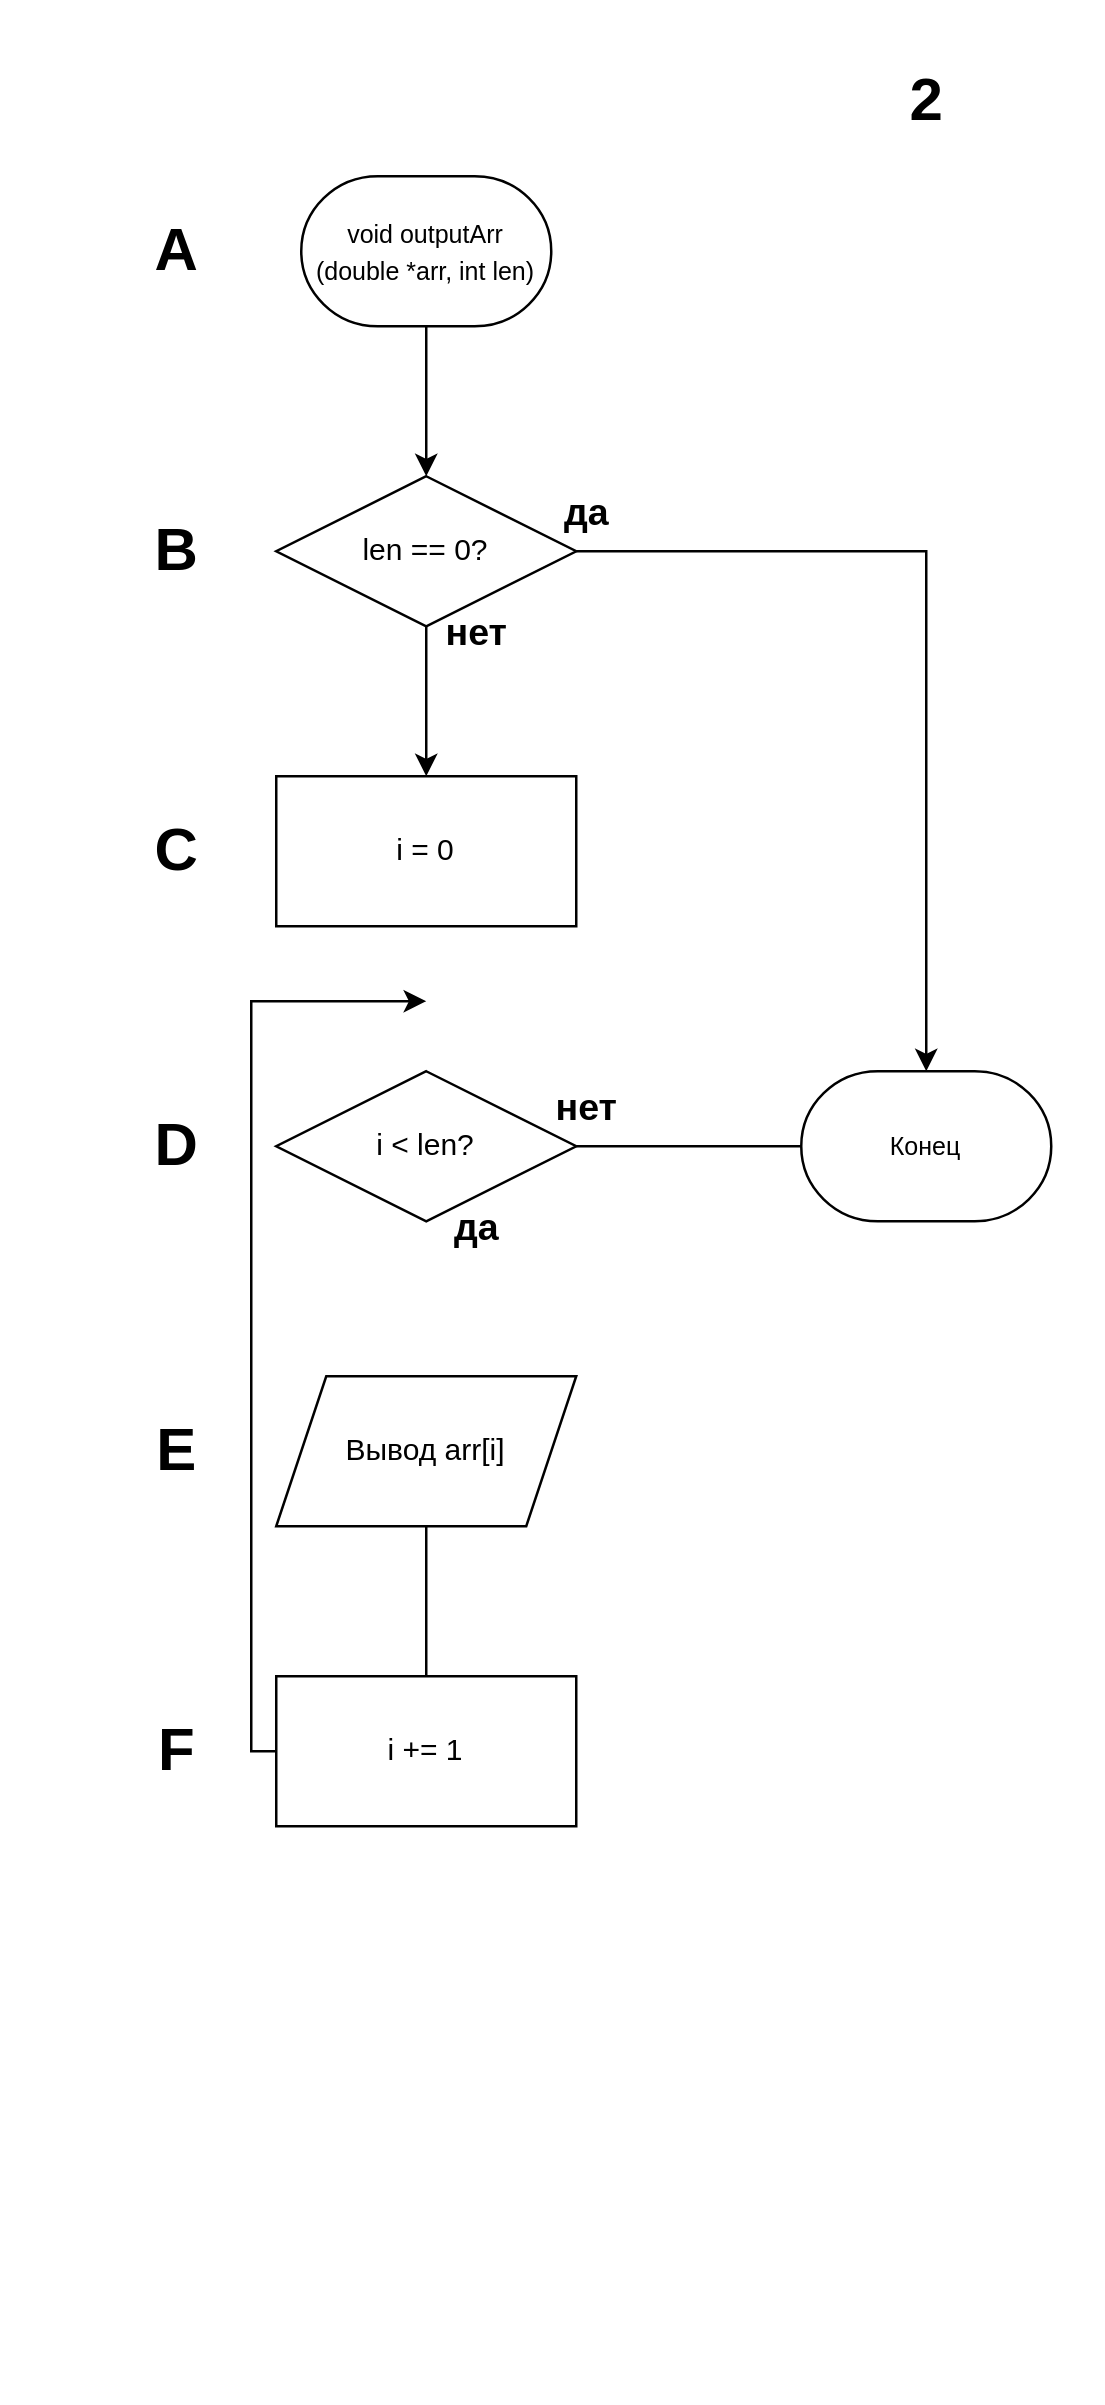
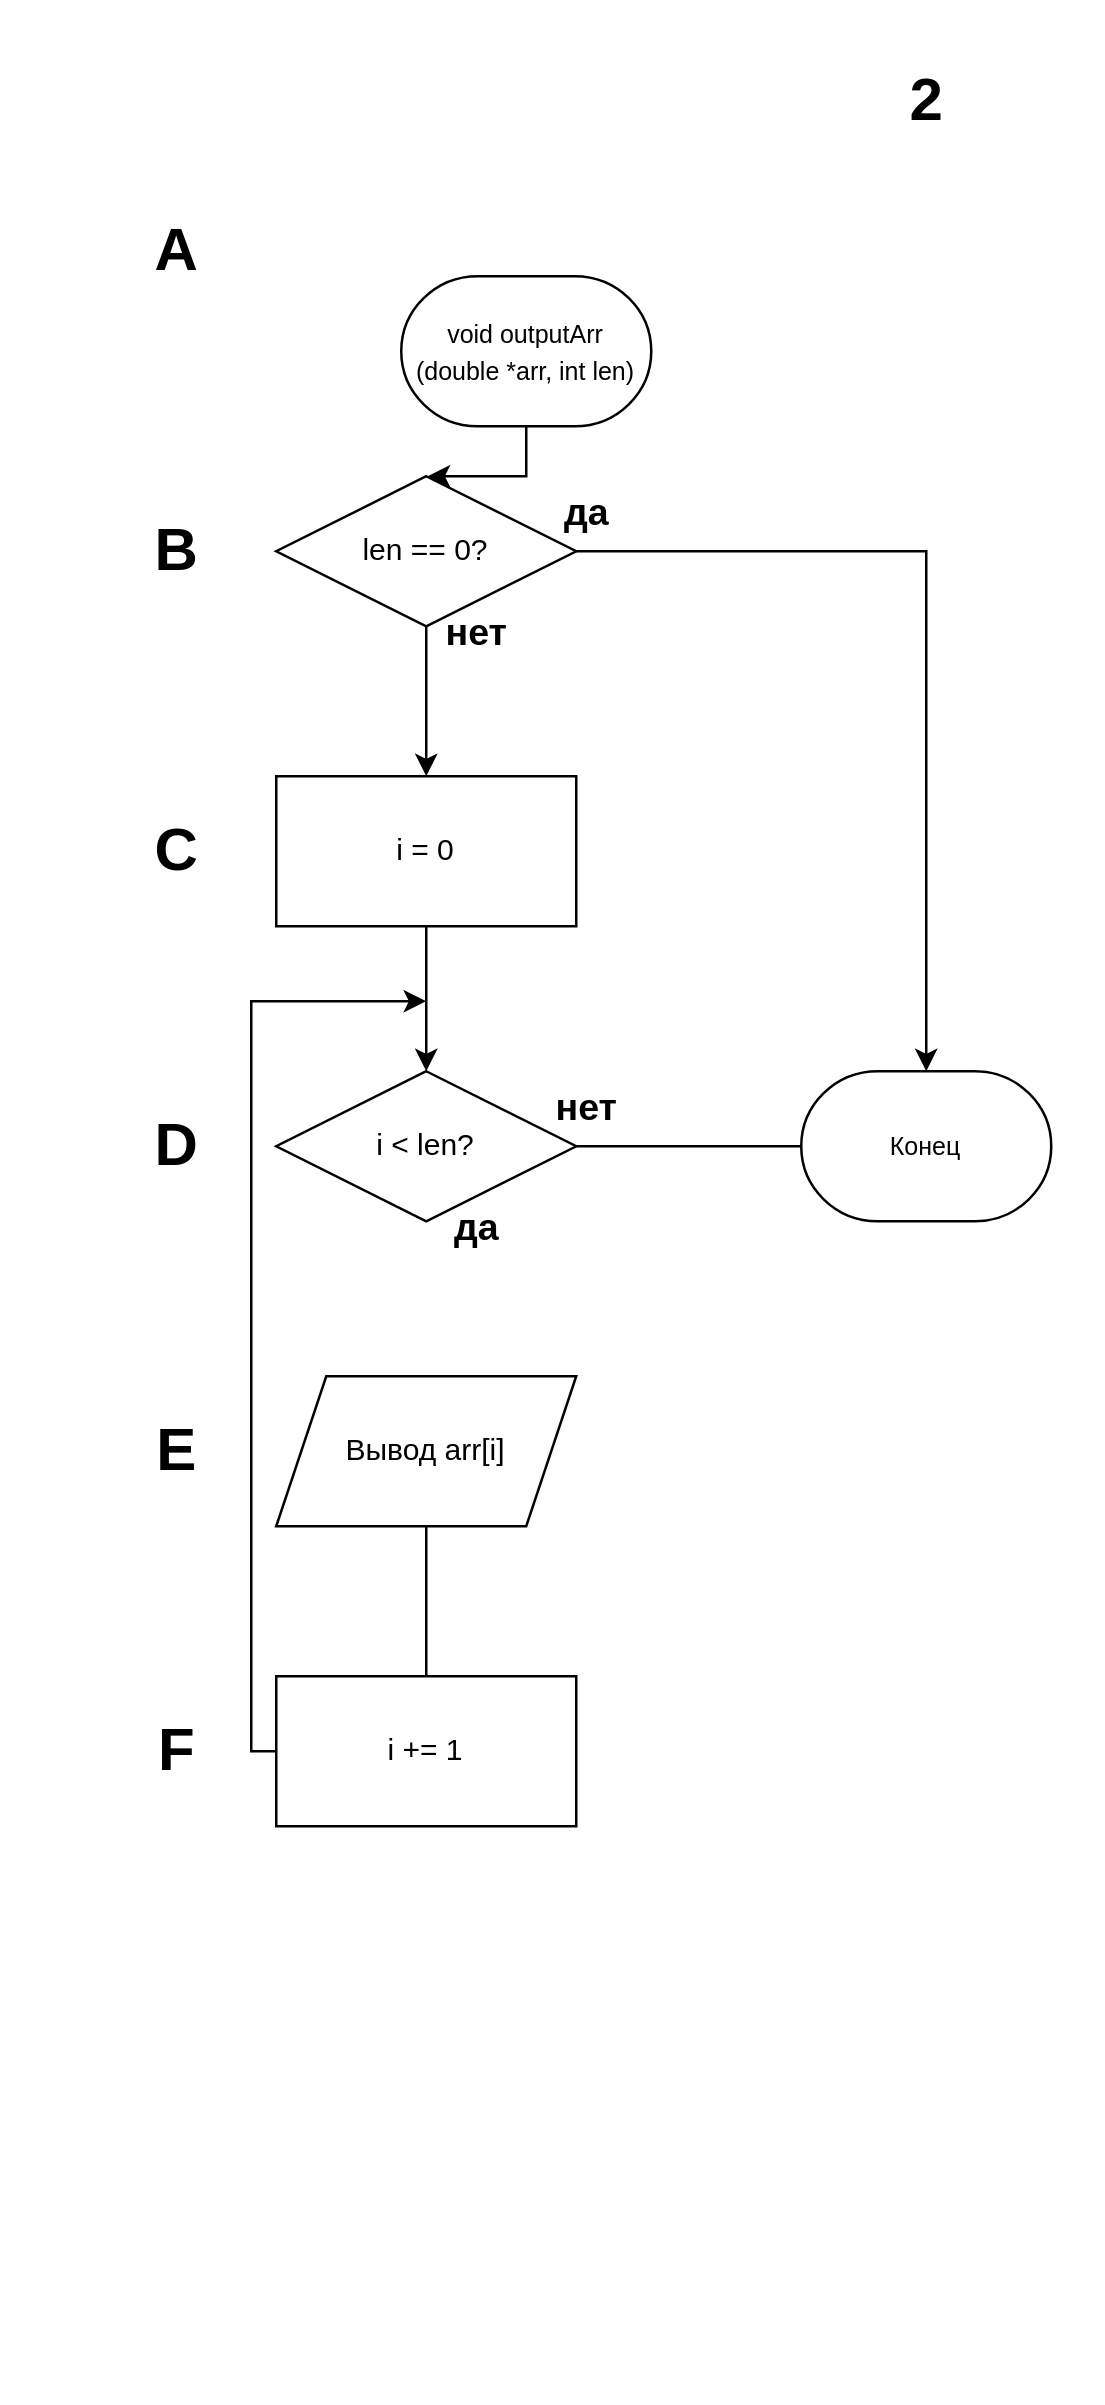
(426, 251) -> (526, 351)
none -> (426, 990)
